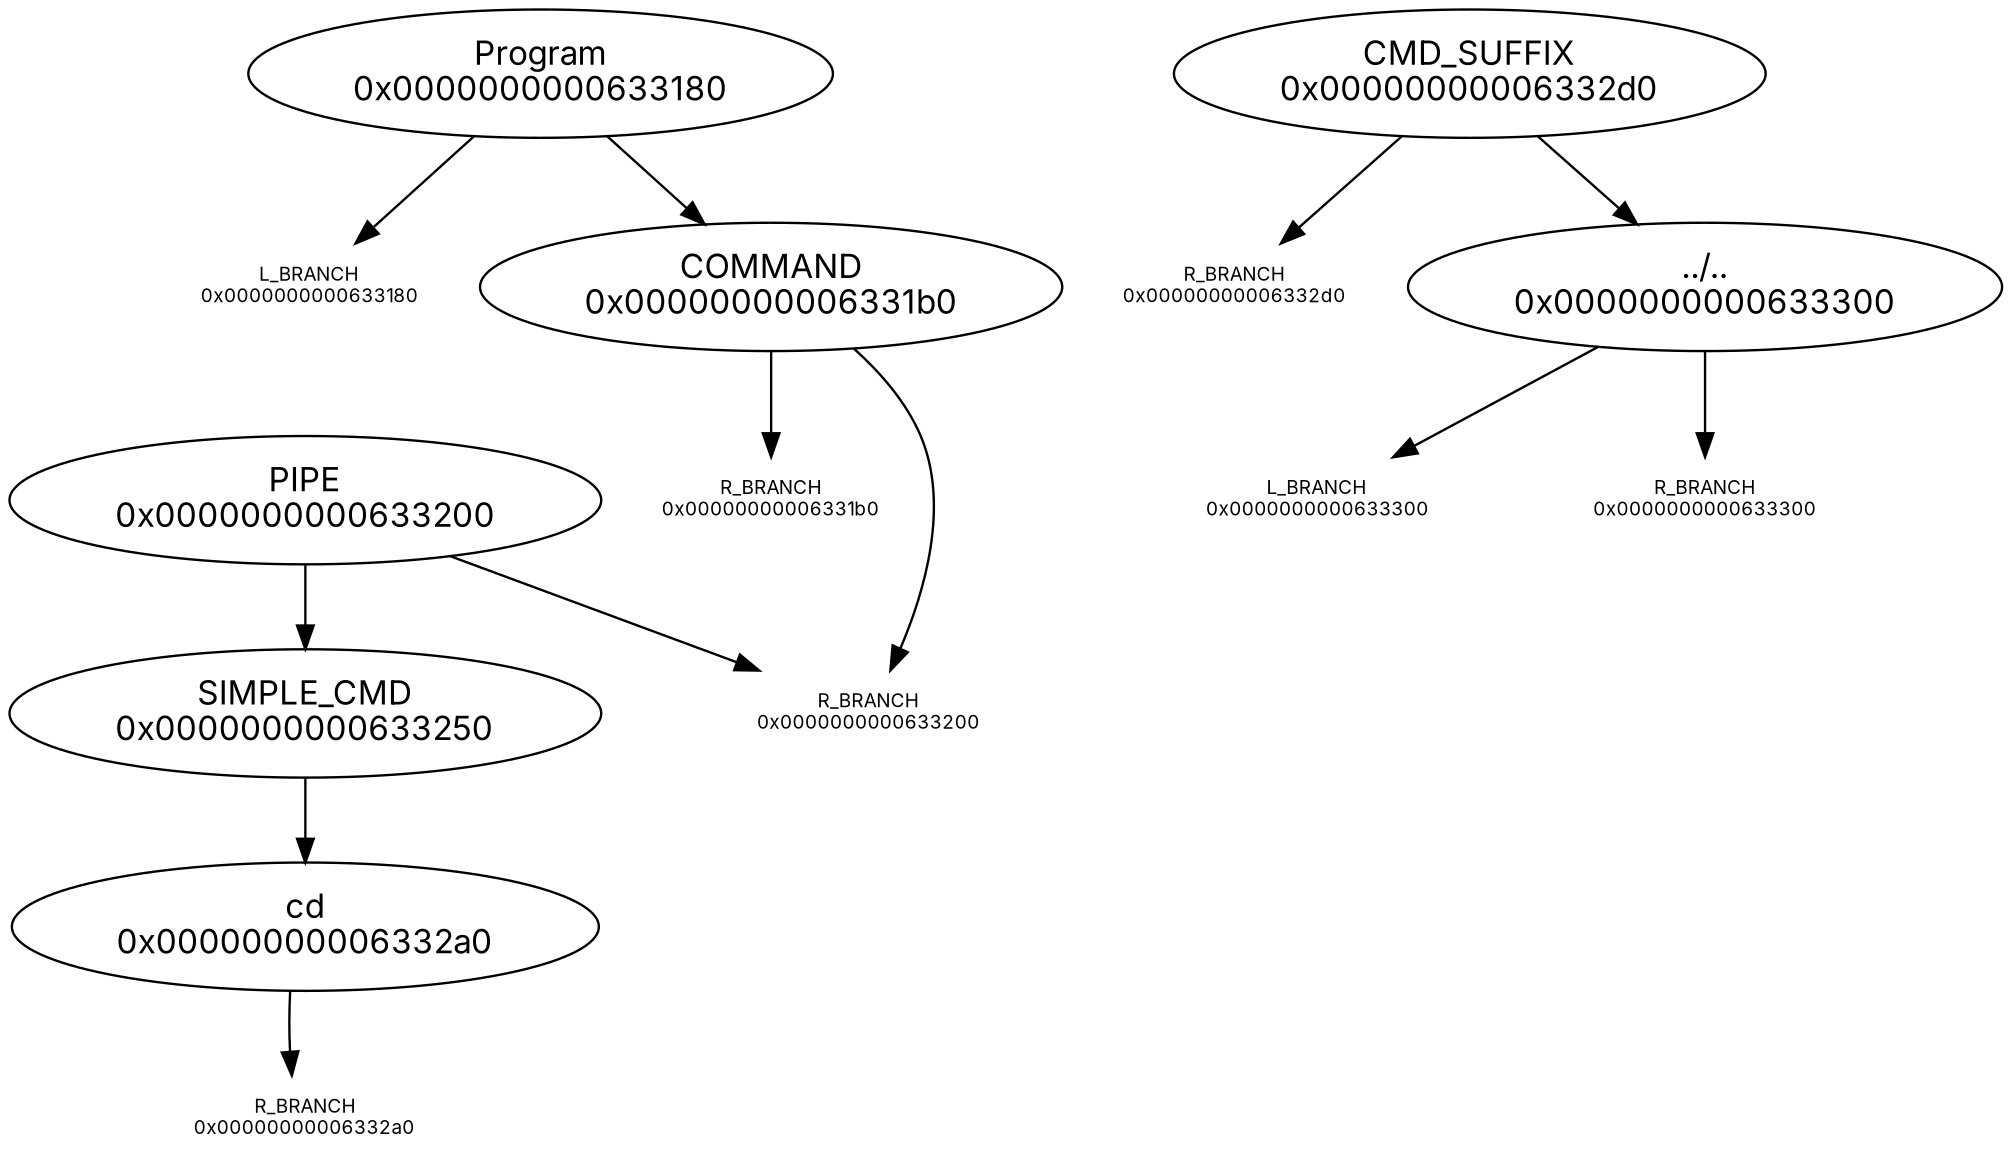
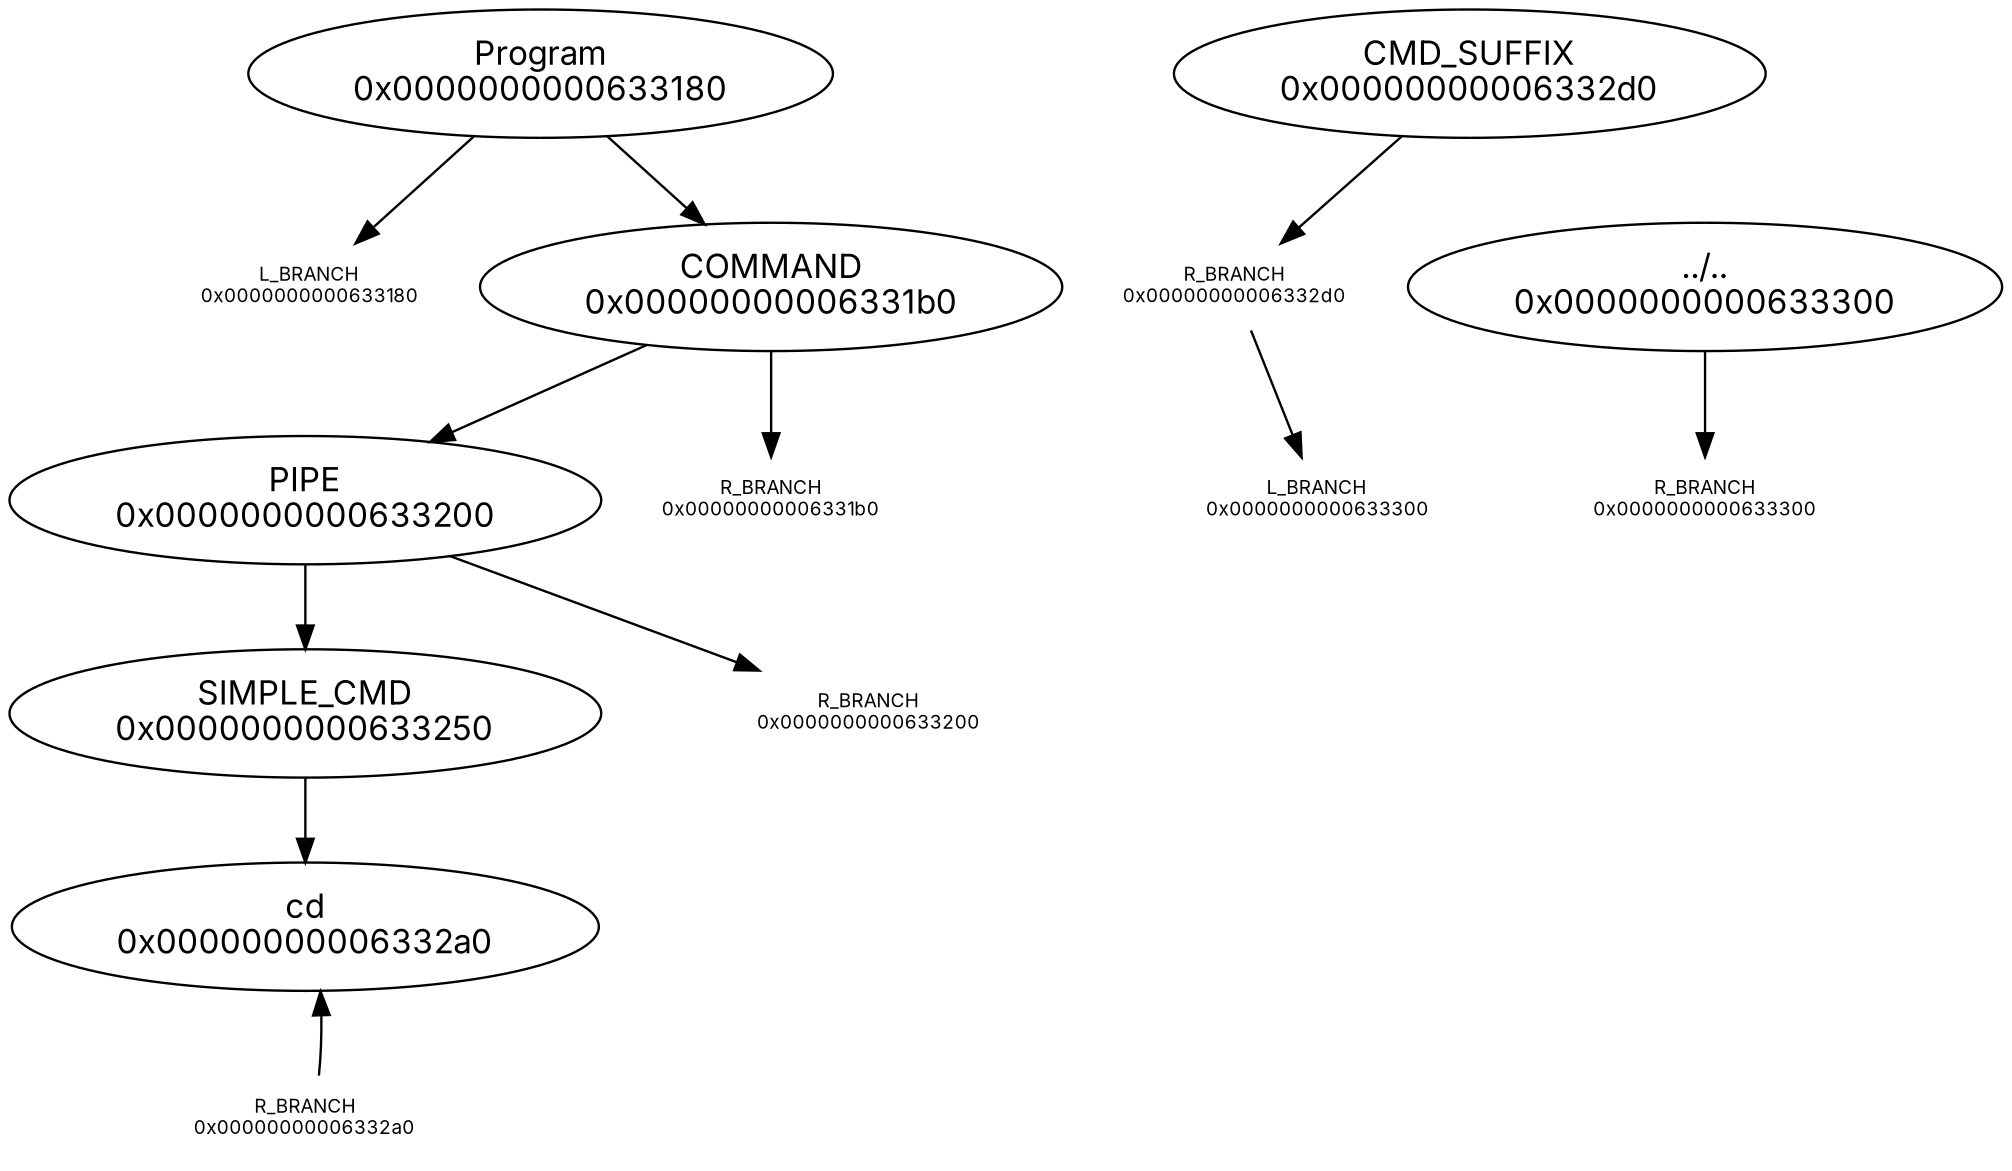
(1578, 172) -> none
(1506, 396) -> (1272, 383)
(933, 488) -> (549, 389)
(289, 1021) -> (321, 1046)
